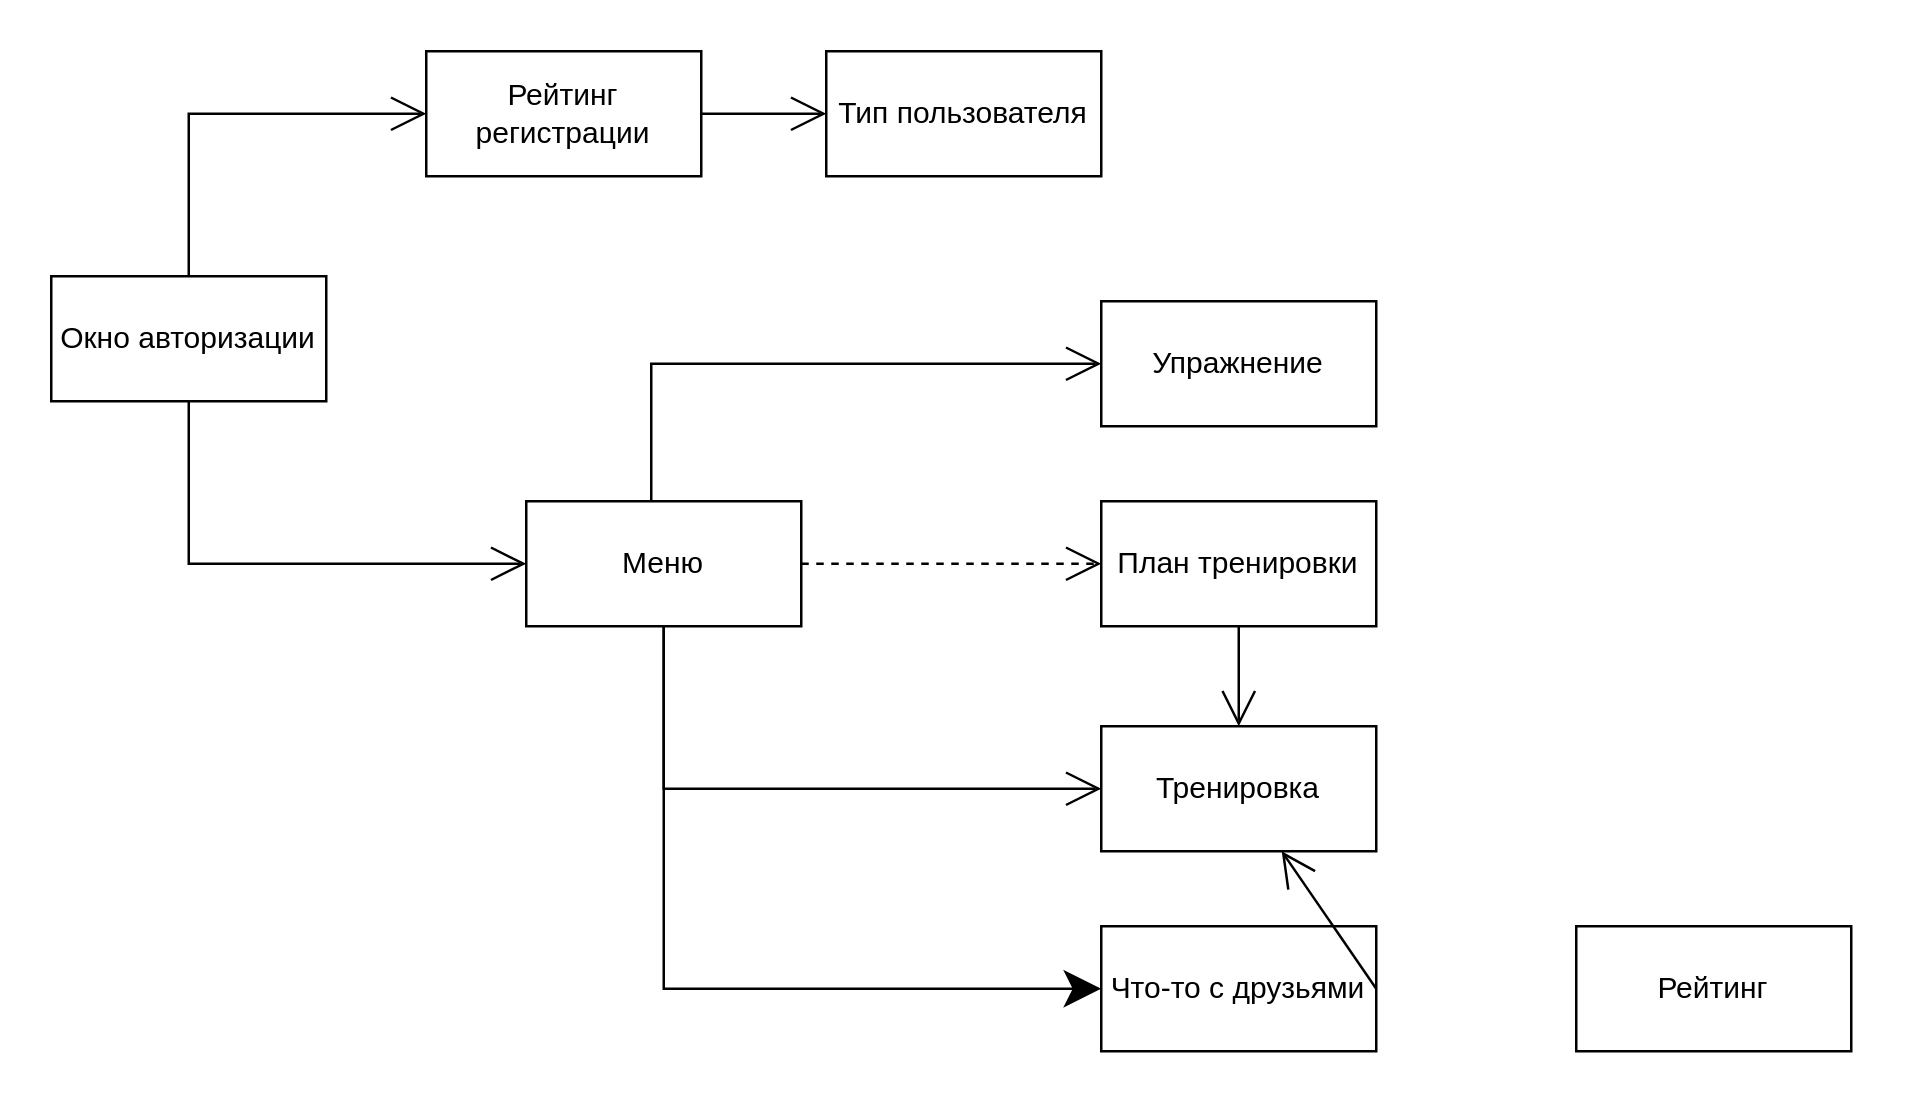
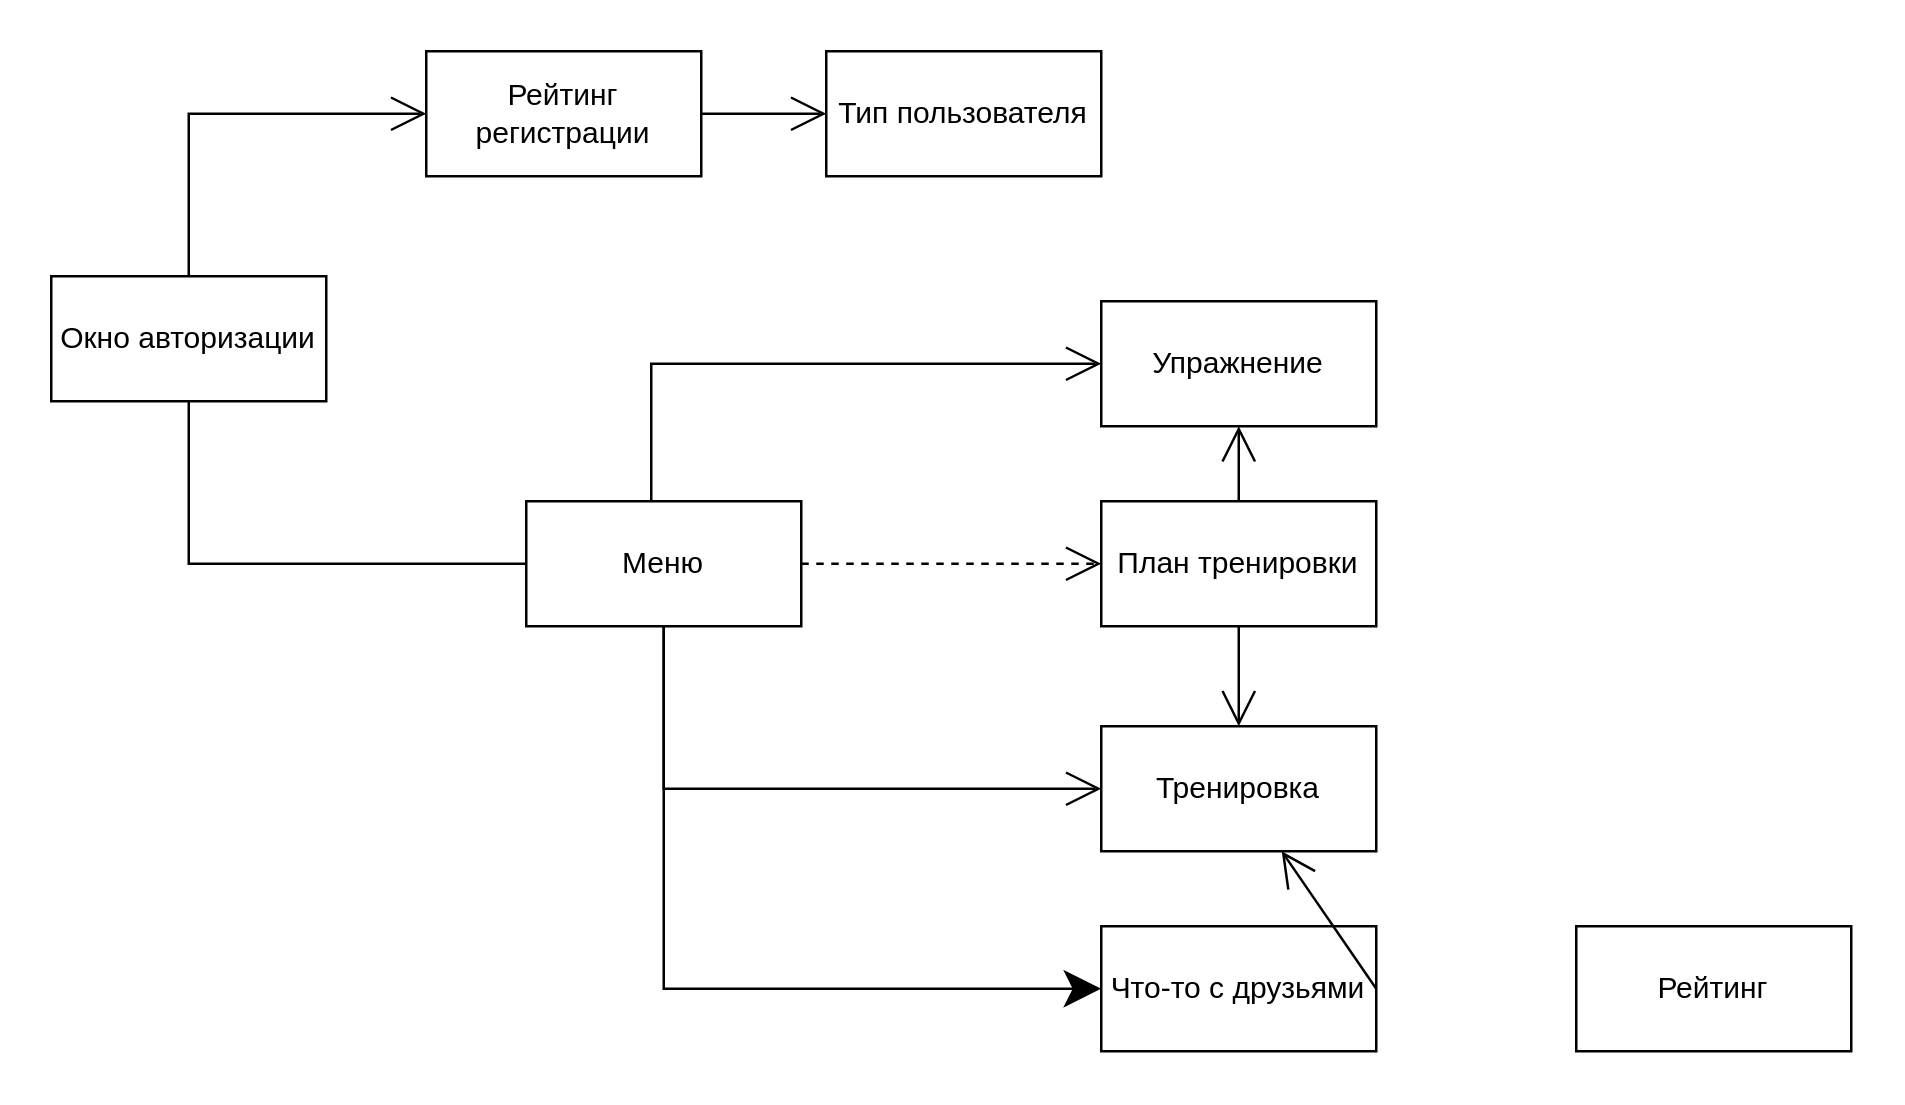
none -> (1239, 467)
(517, 564) -> (518, 564)
